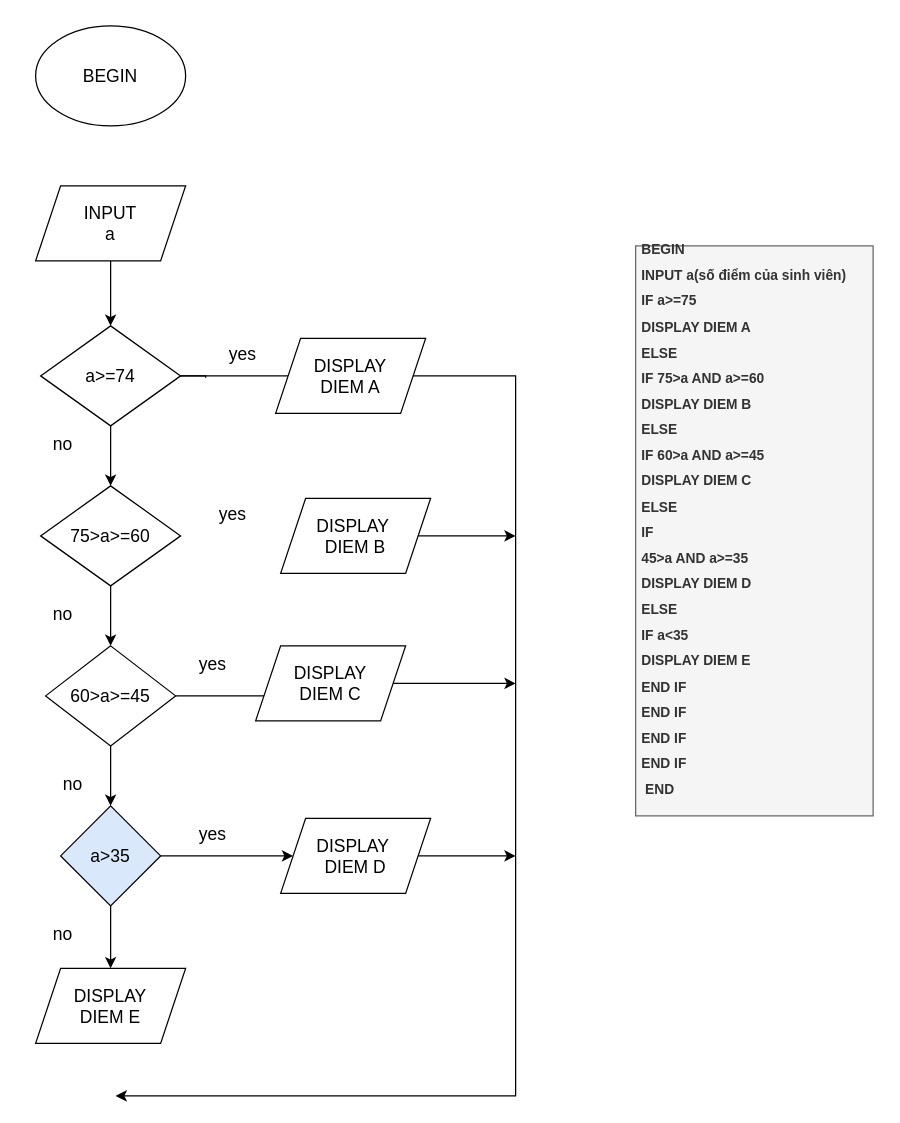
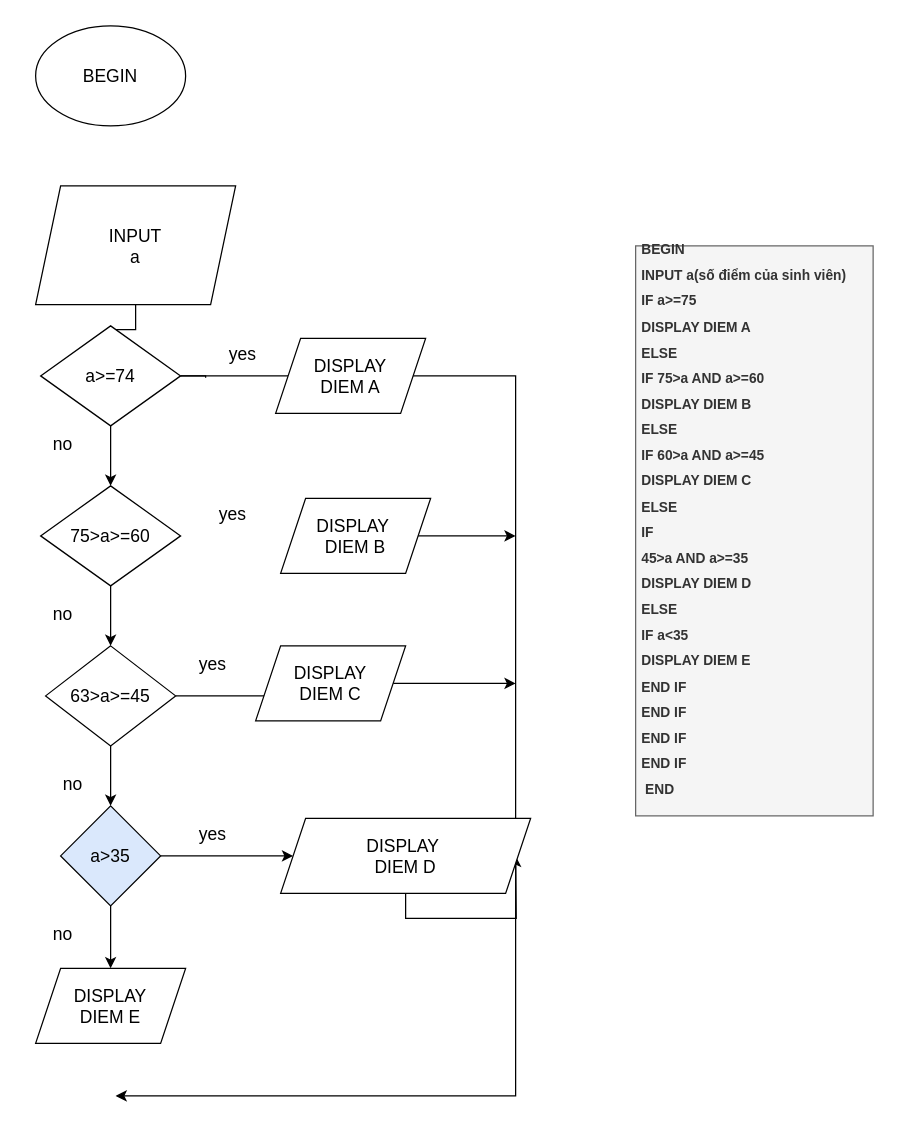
(111, 223) -> (136, 245)
(111, 696) -> (111, 696)
(356, 856) -> (406, 856)
